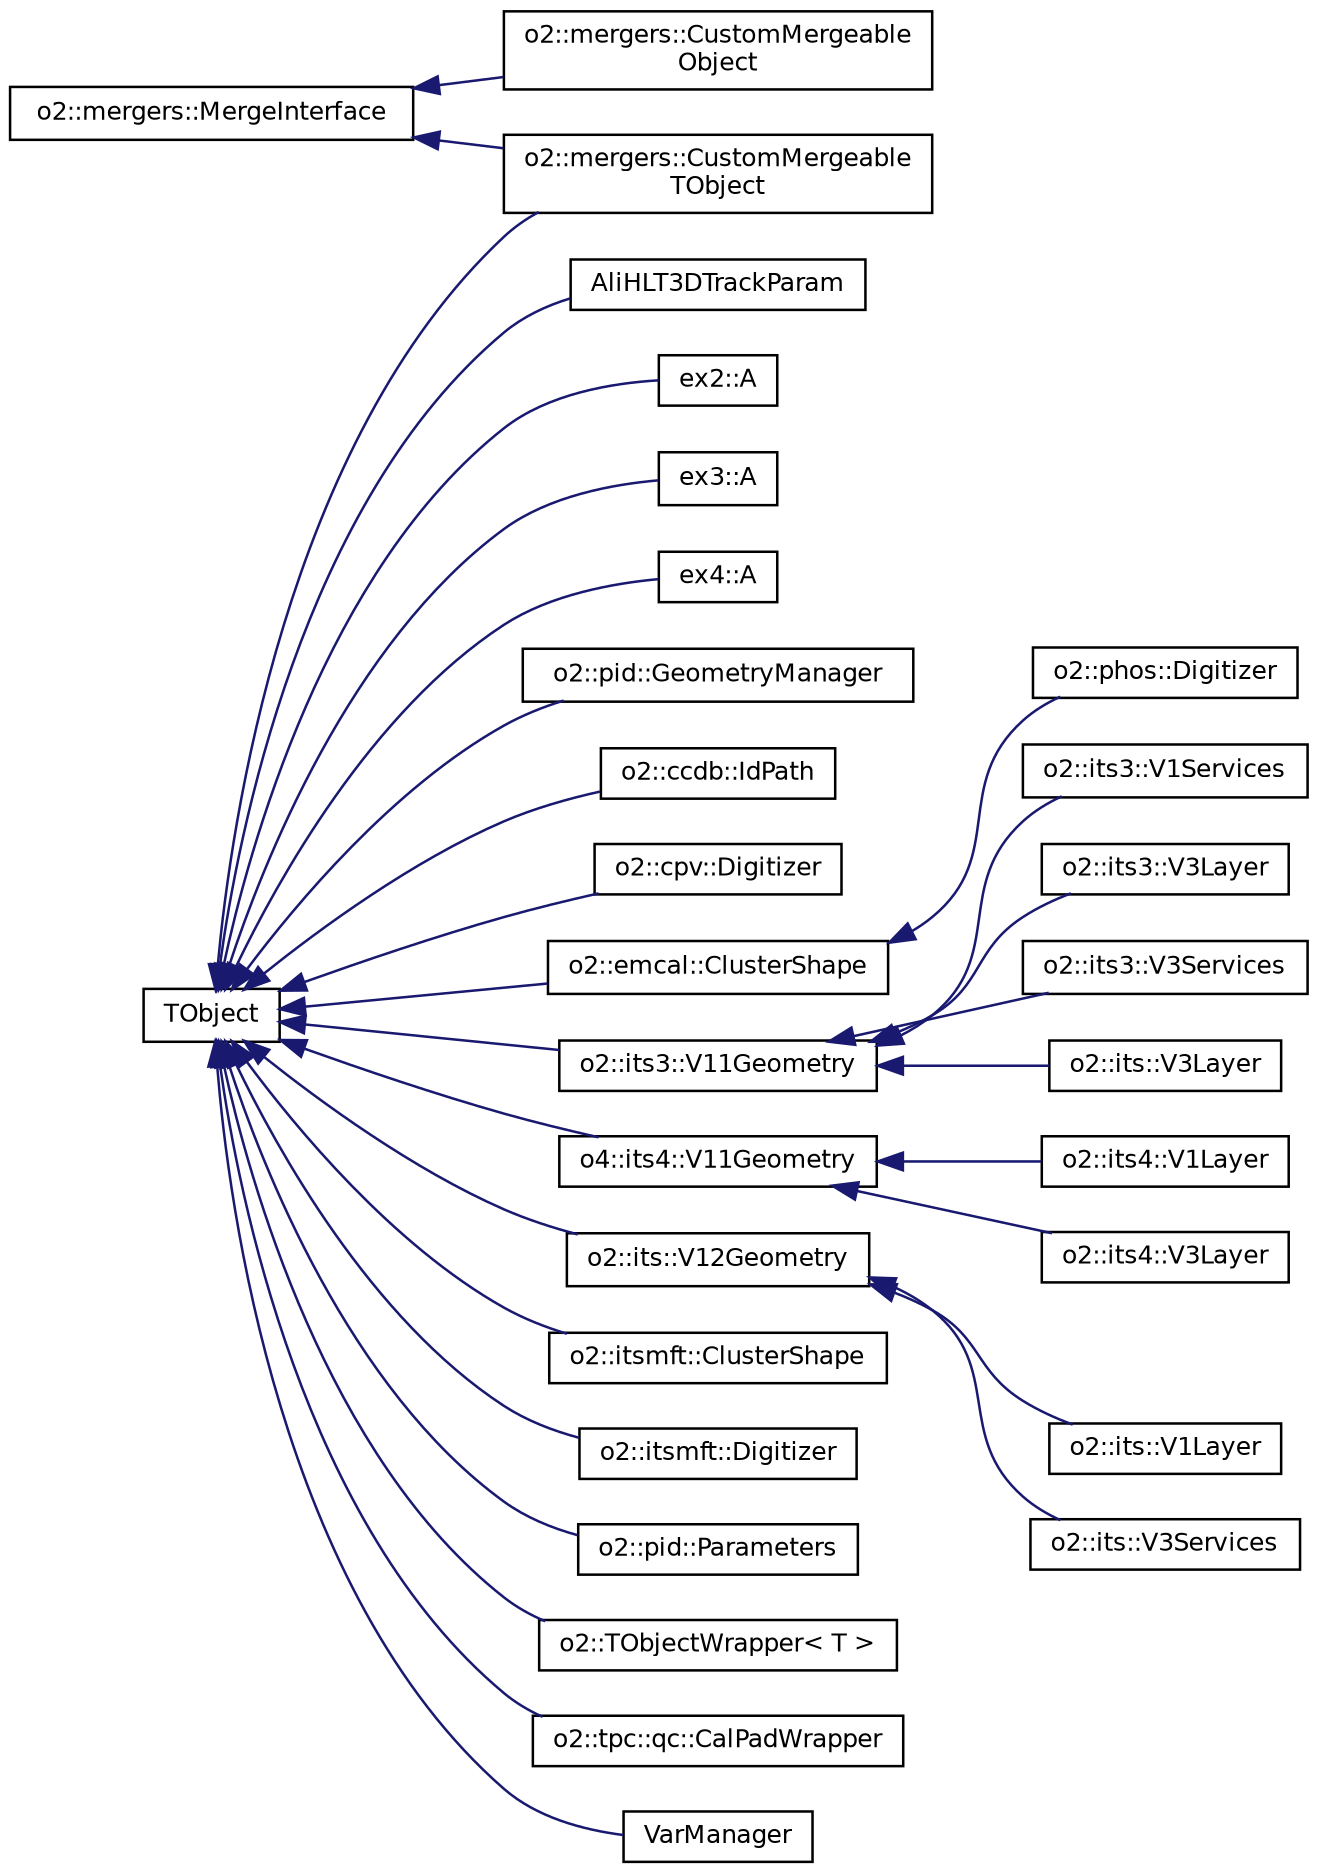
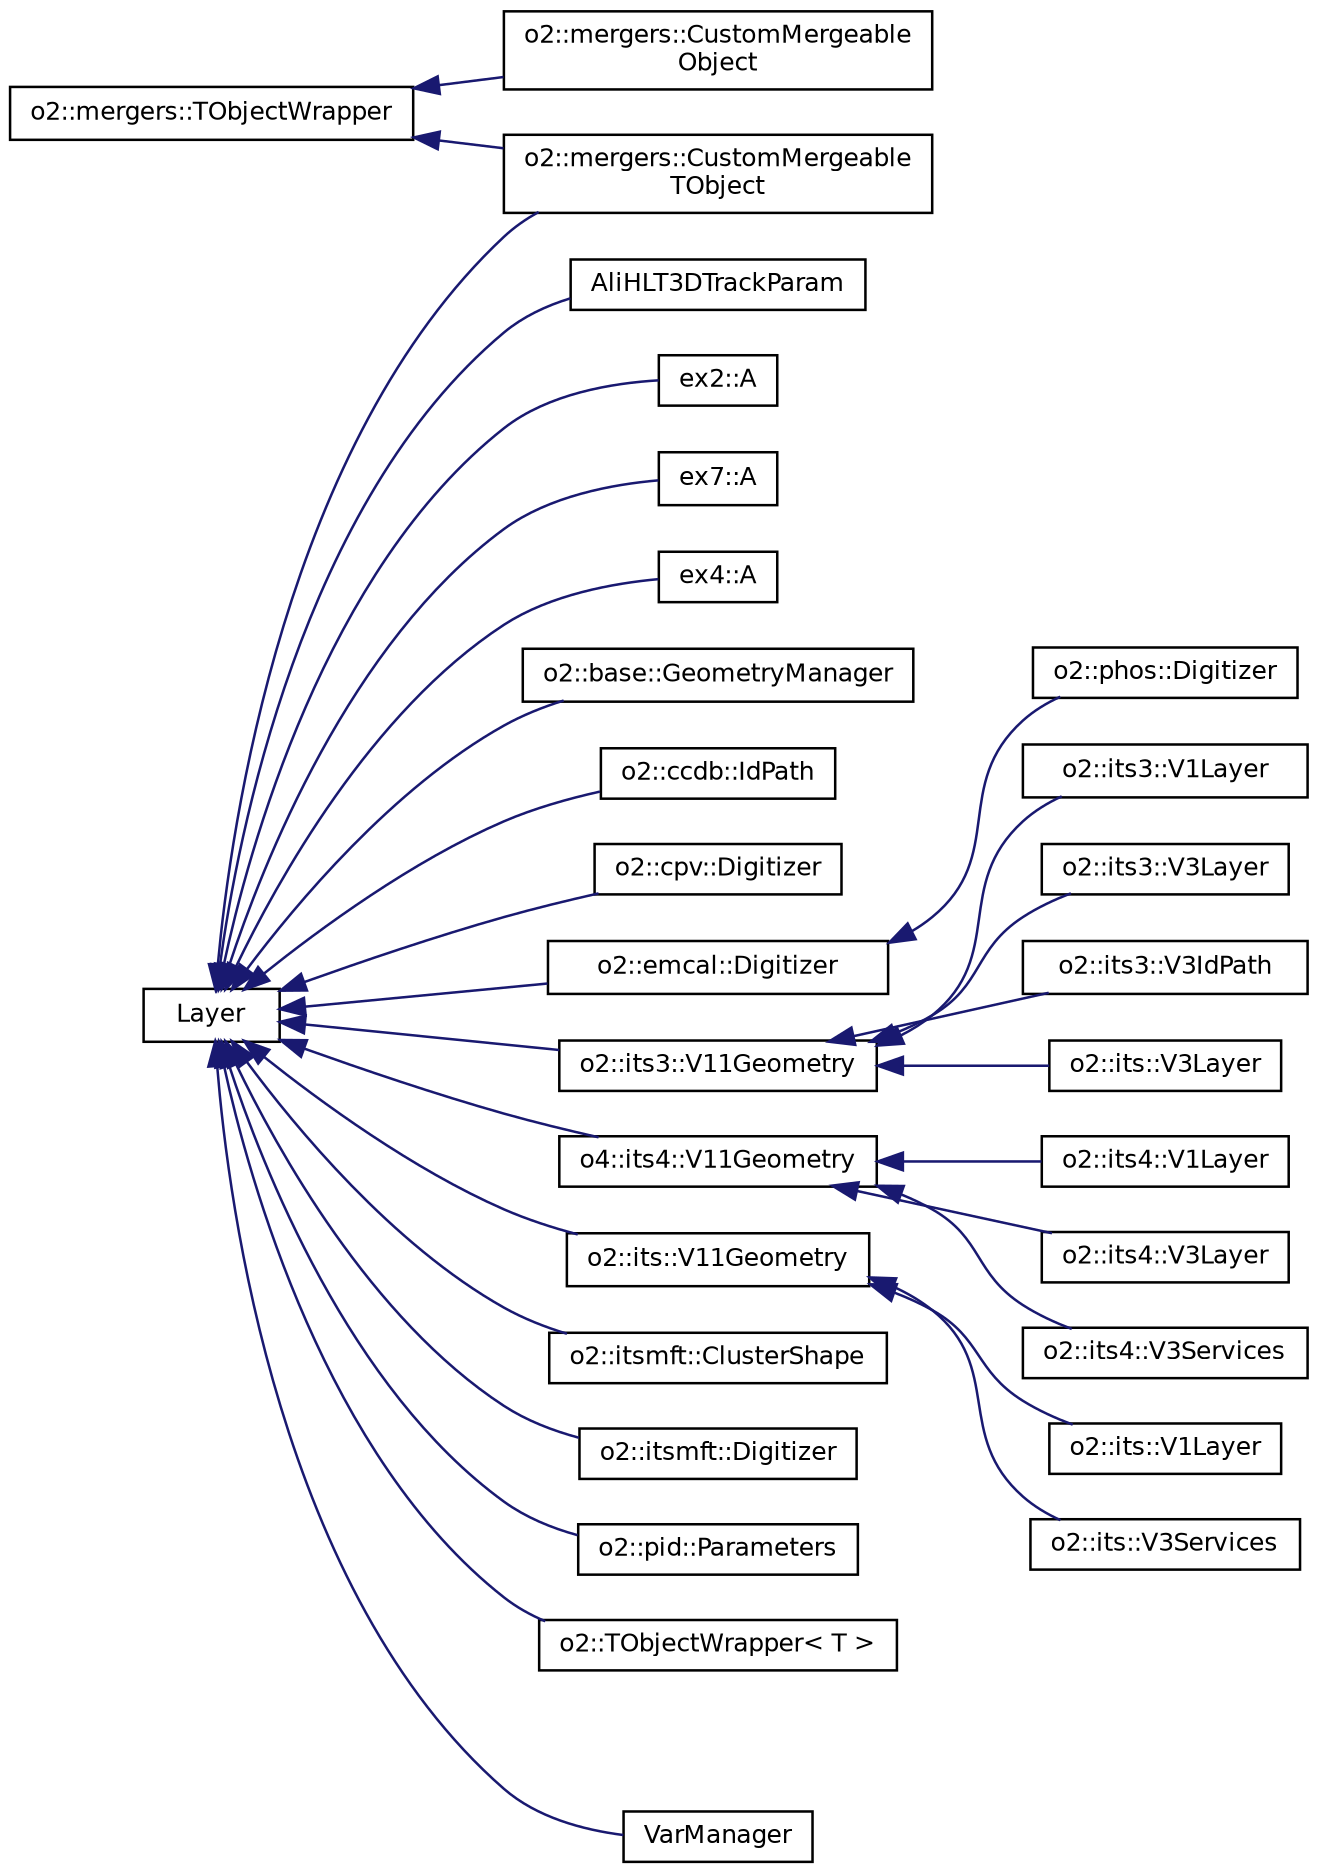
(212, 113) -> (212, 113)
(718, 479) -> (718, 479)
(718, 675) -> (718, 675)
(1165, 771) -> (1165, 771)
(718, 967) -> (718, 967)
(1165, 967) -> (1165, 967)
(212, 1015) -> (212, 1015)
(718, 1260) -> (718, 1260)
none -> (1165, 1353)
(718, 1741) -> none
